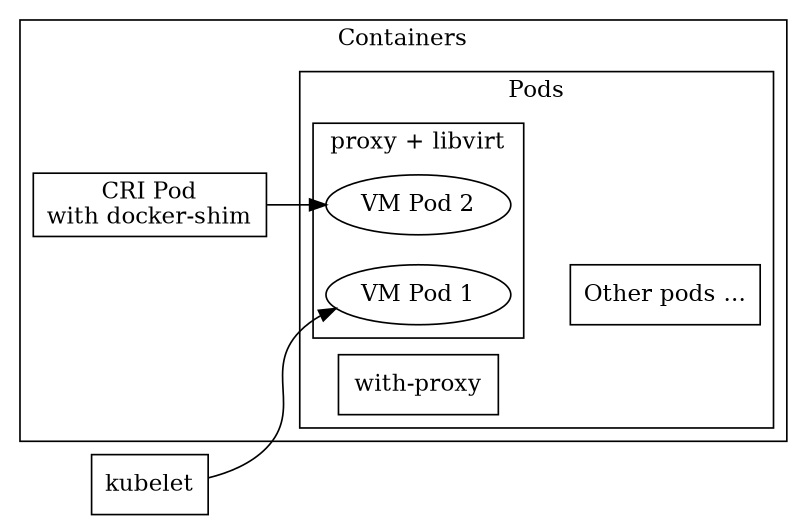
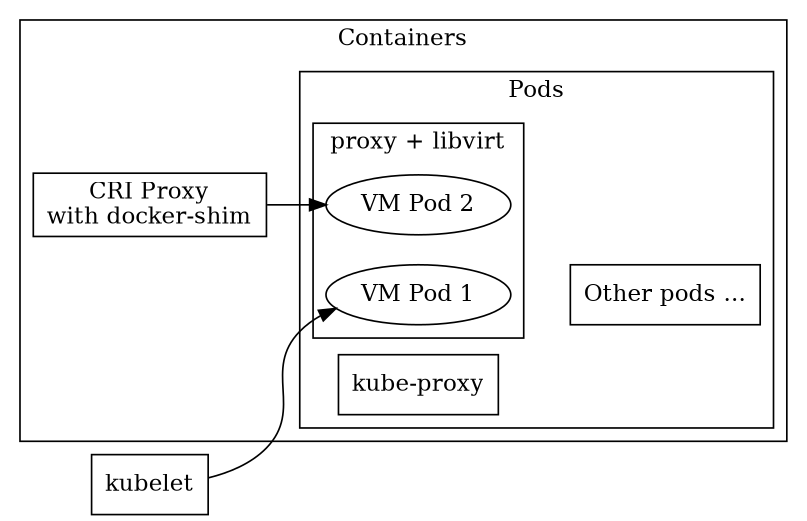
(150, 205) -> (150, 205)
(418, 385) -> (418, 385)
